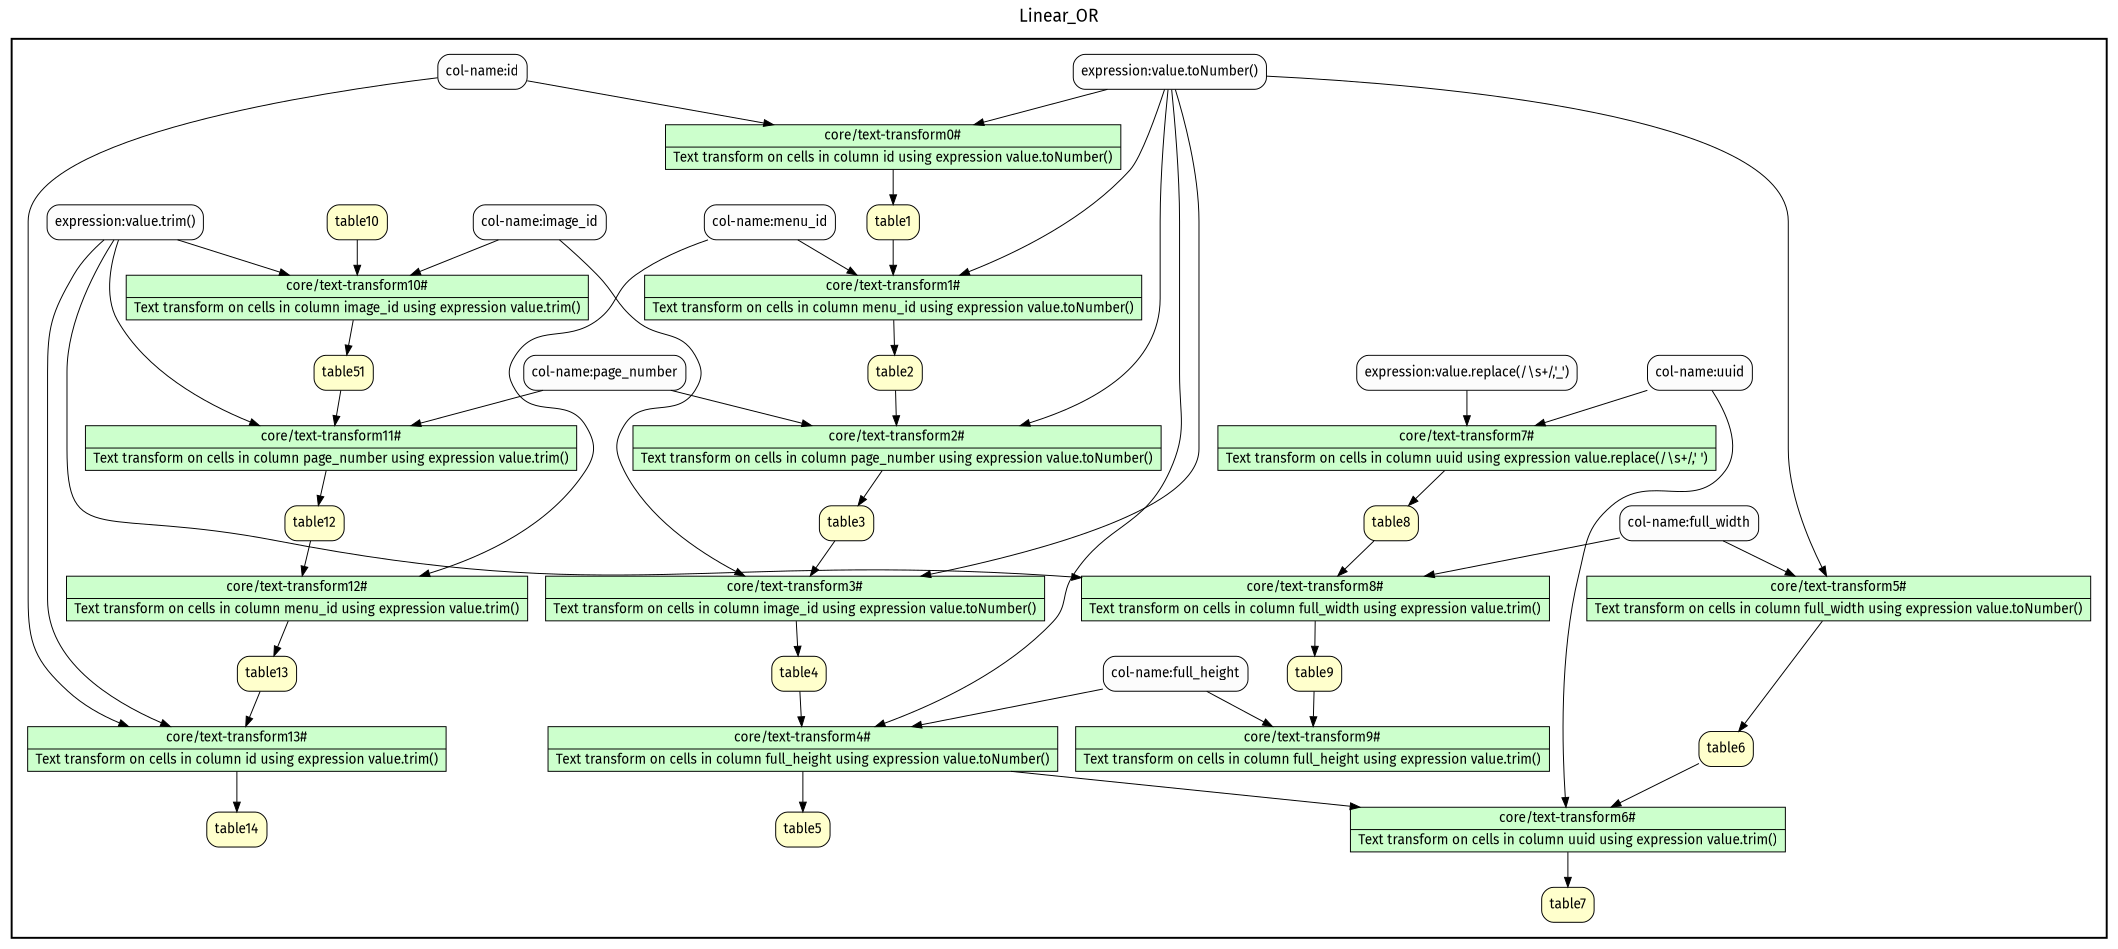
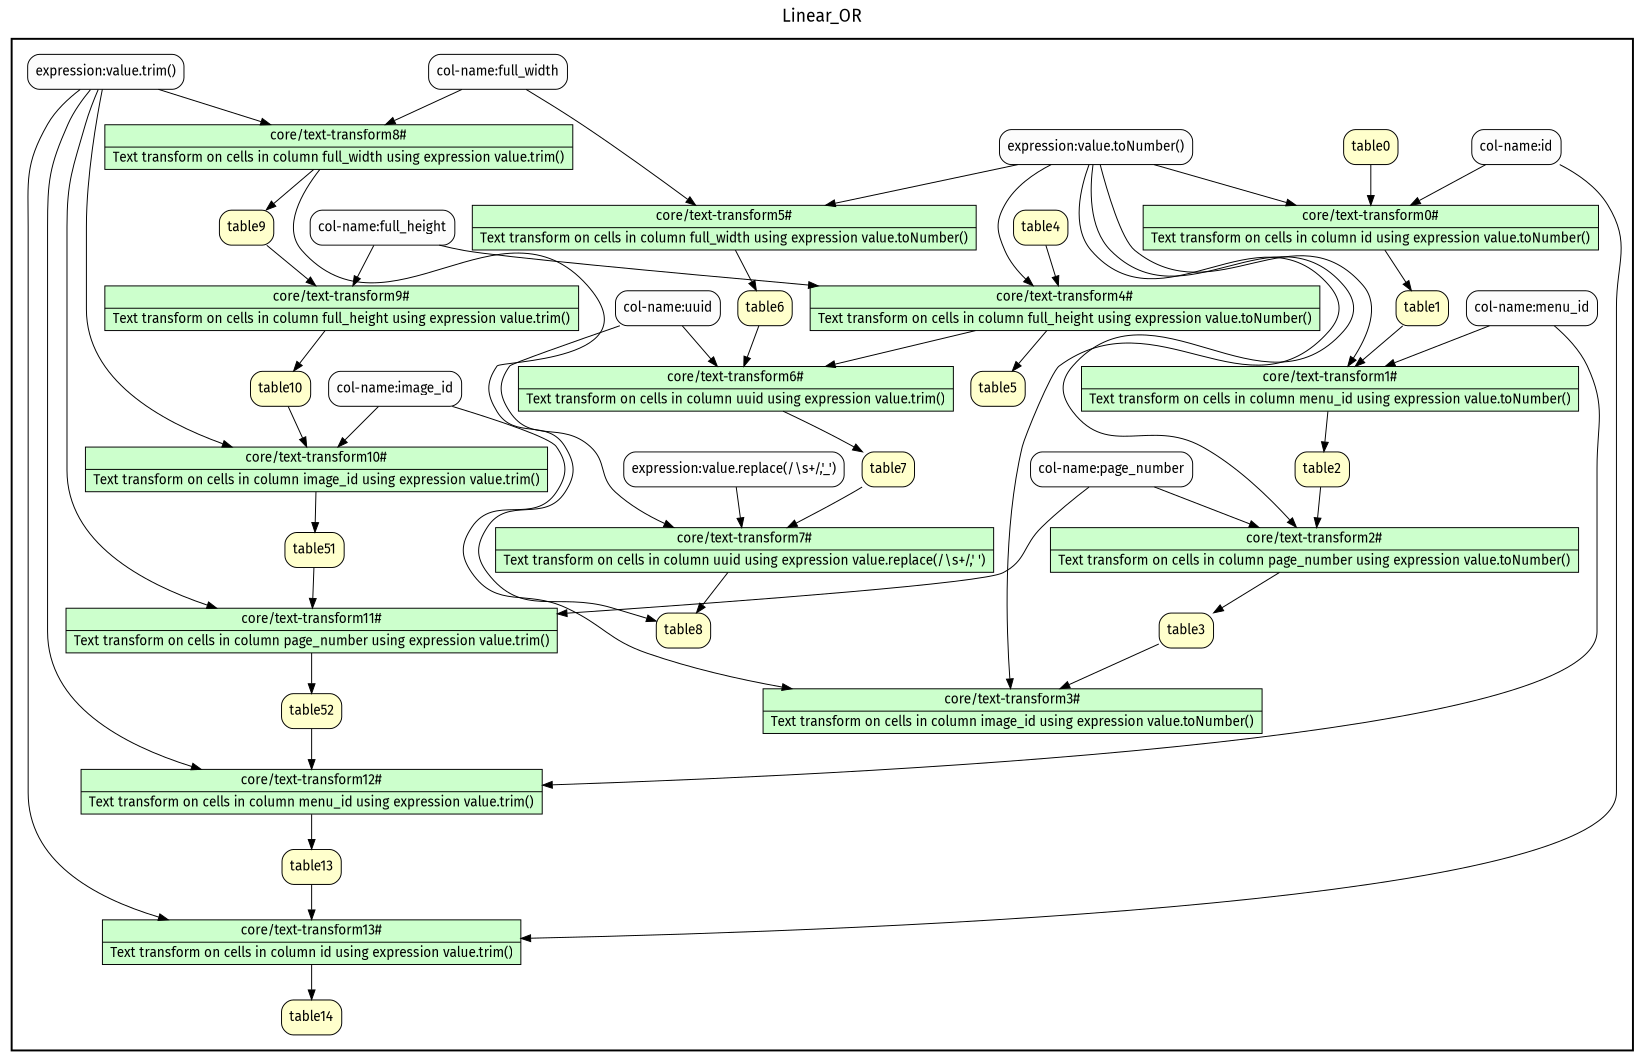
none -> (1371, 147)
none -> (312, 347)
none -> (48, 461)
none -> (829, 506)
(315, 523) -> (312, 711)
(1359, 555) -> (558, 355)
(797, 634) -> none
